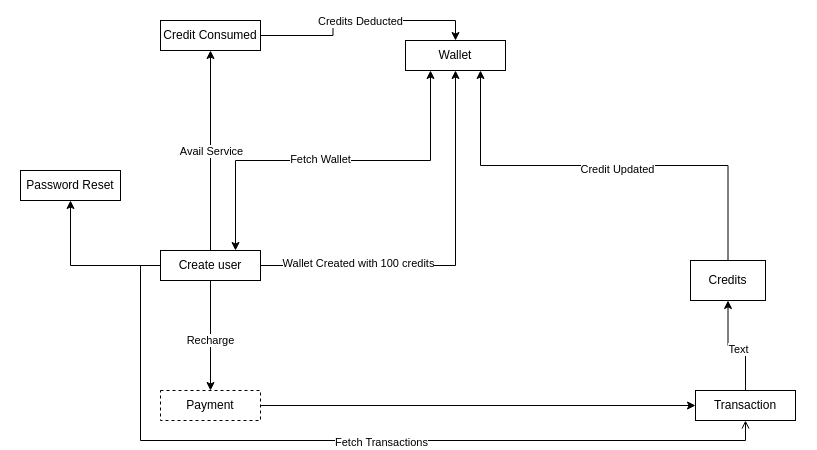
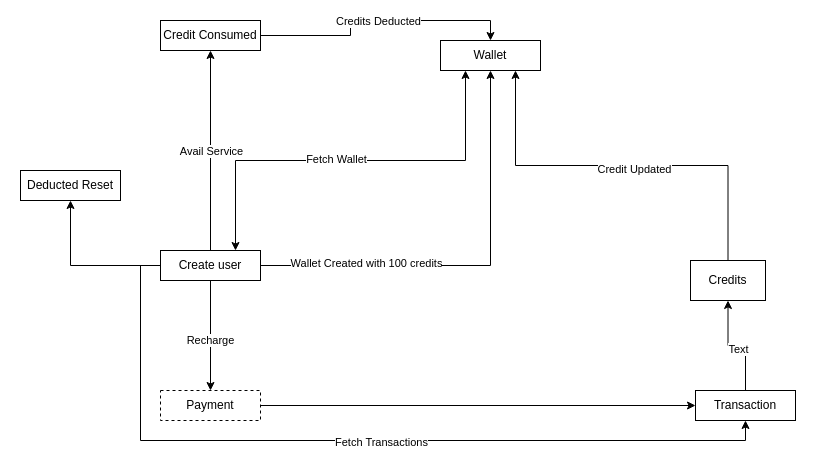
(456, 56) -> (491, 56)
(71, 186) -> (71, 186)
(746, 427) -> (746, 429)
